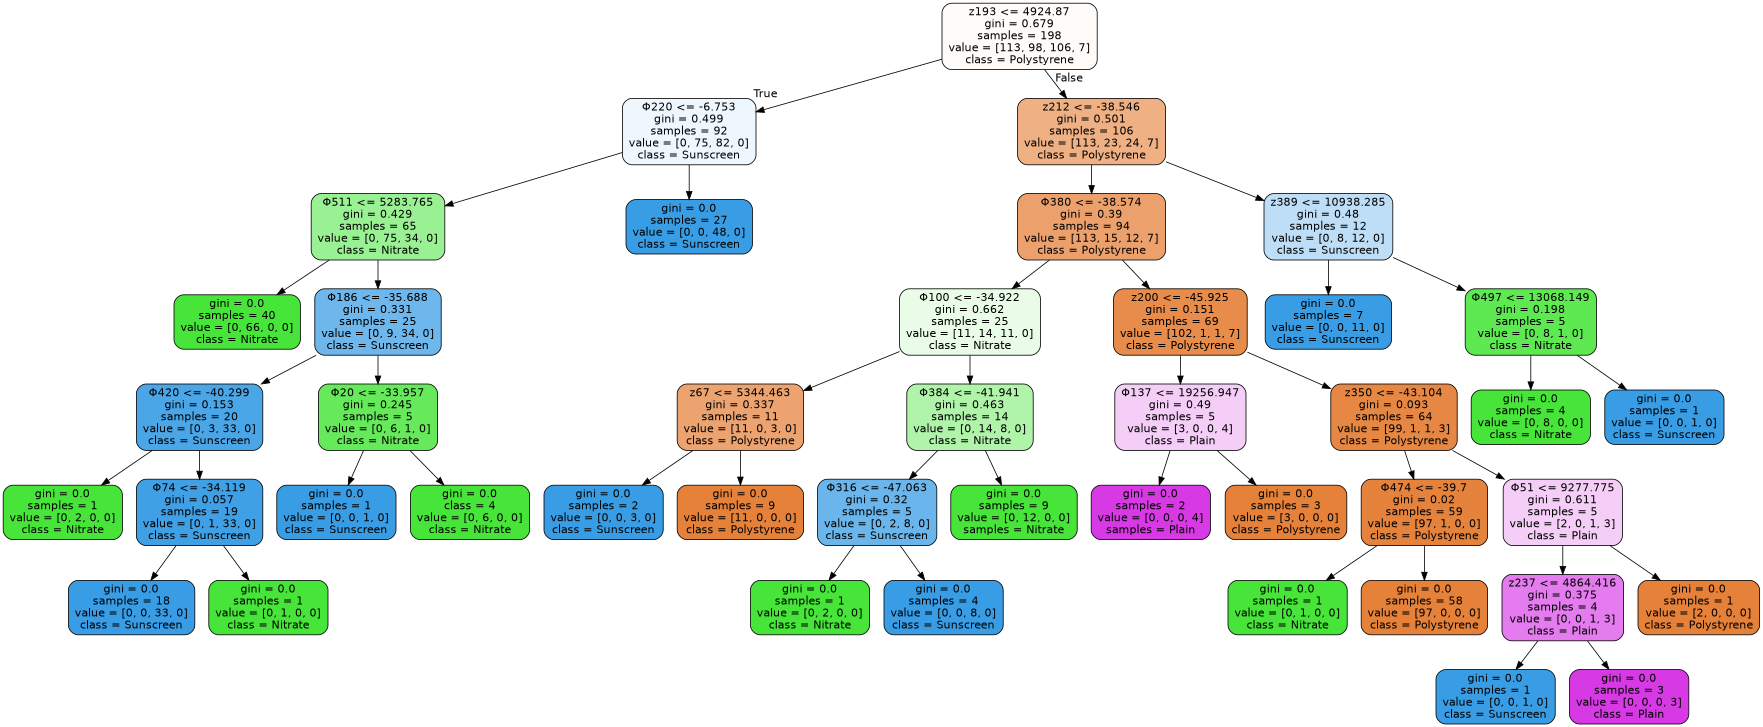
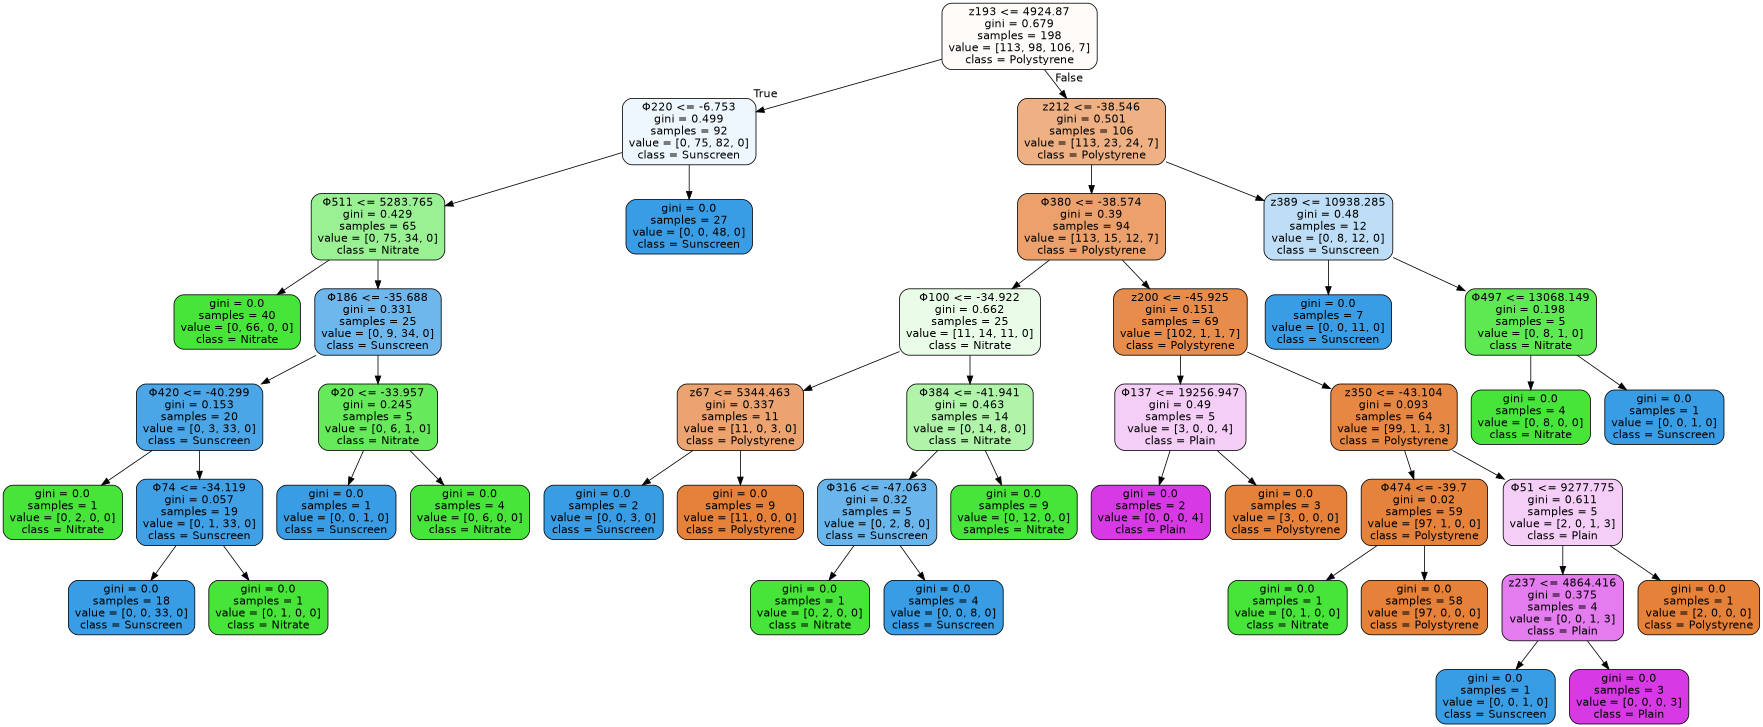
(470, 512) -> (470, 512)
(1151, 512) -> (1151, 512)
